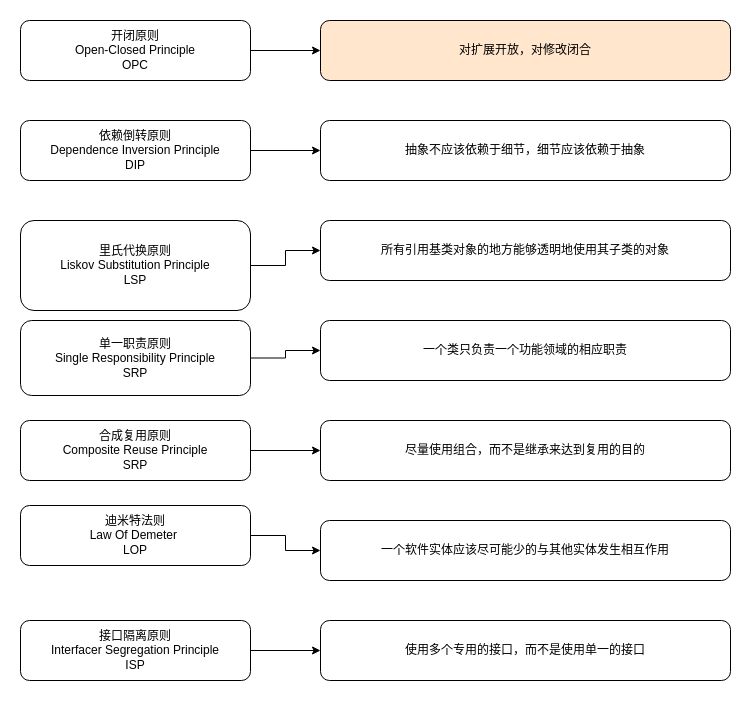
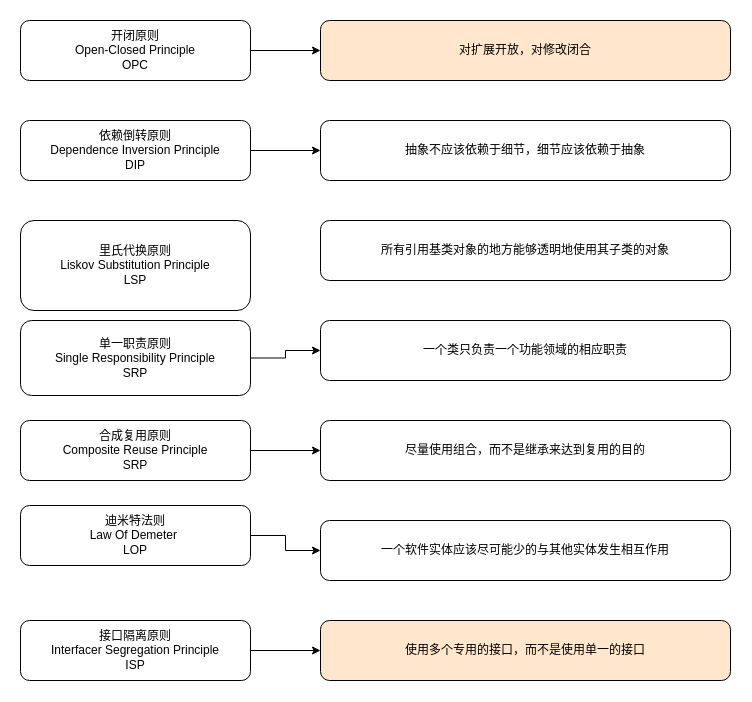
(286, 262) -> none
(526, 651) -> (526, 651)
